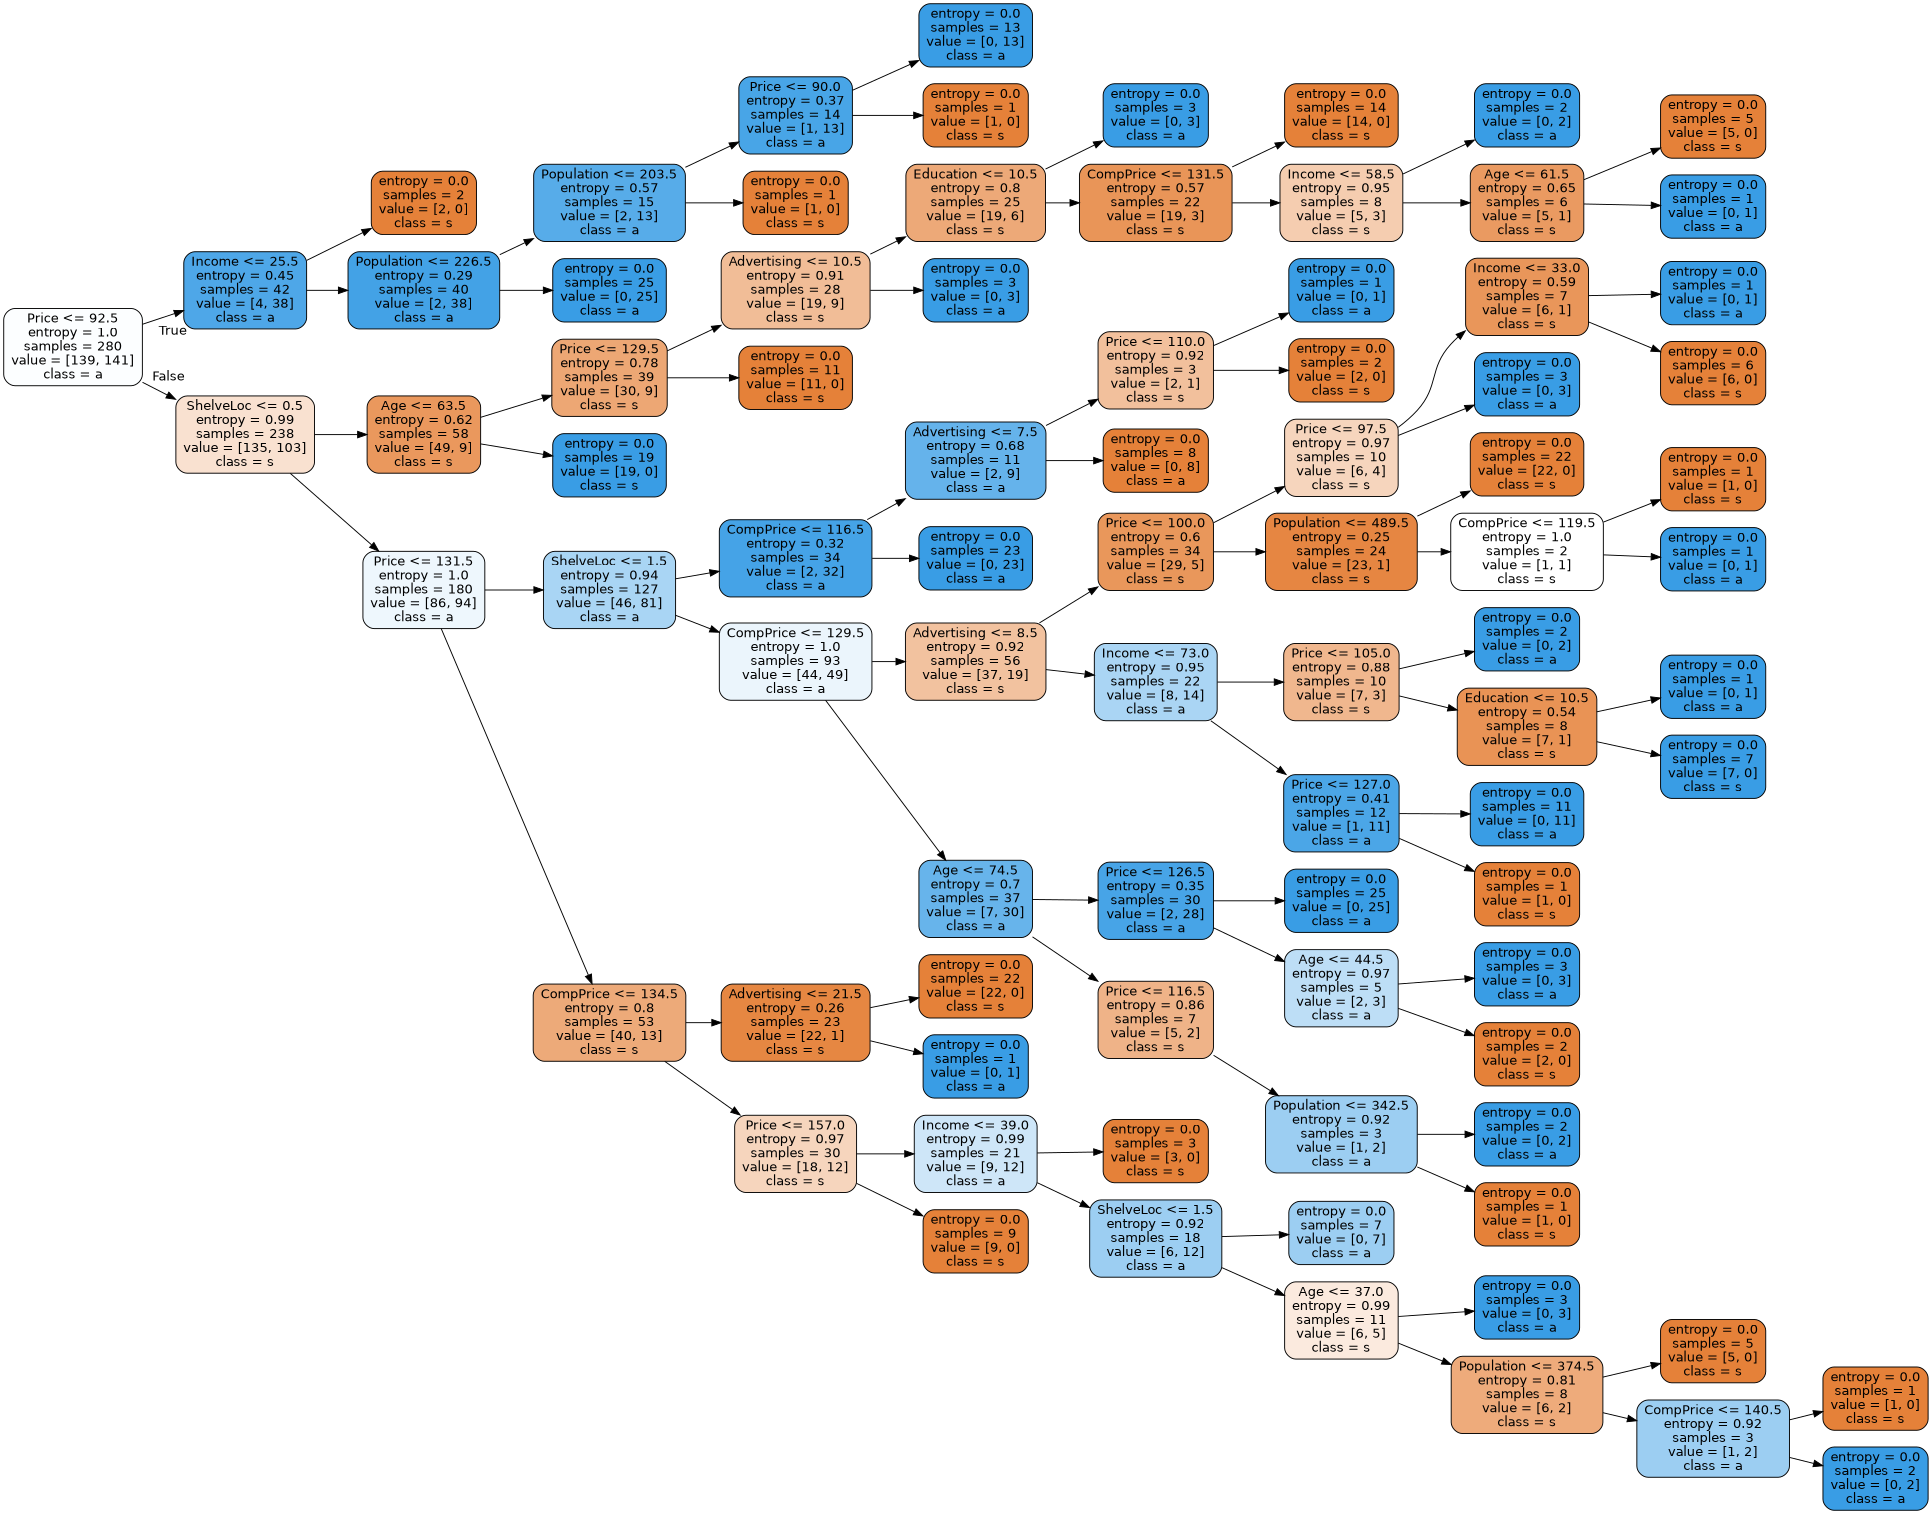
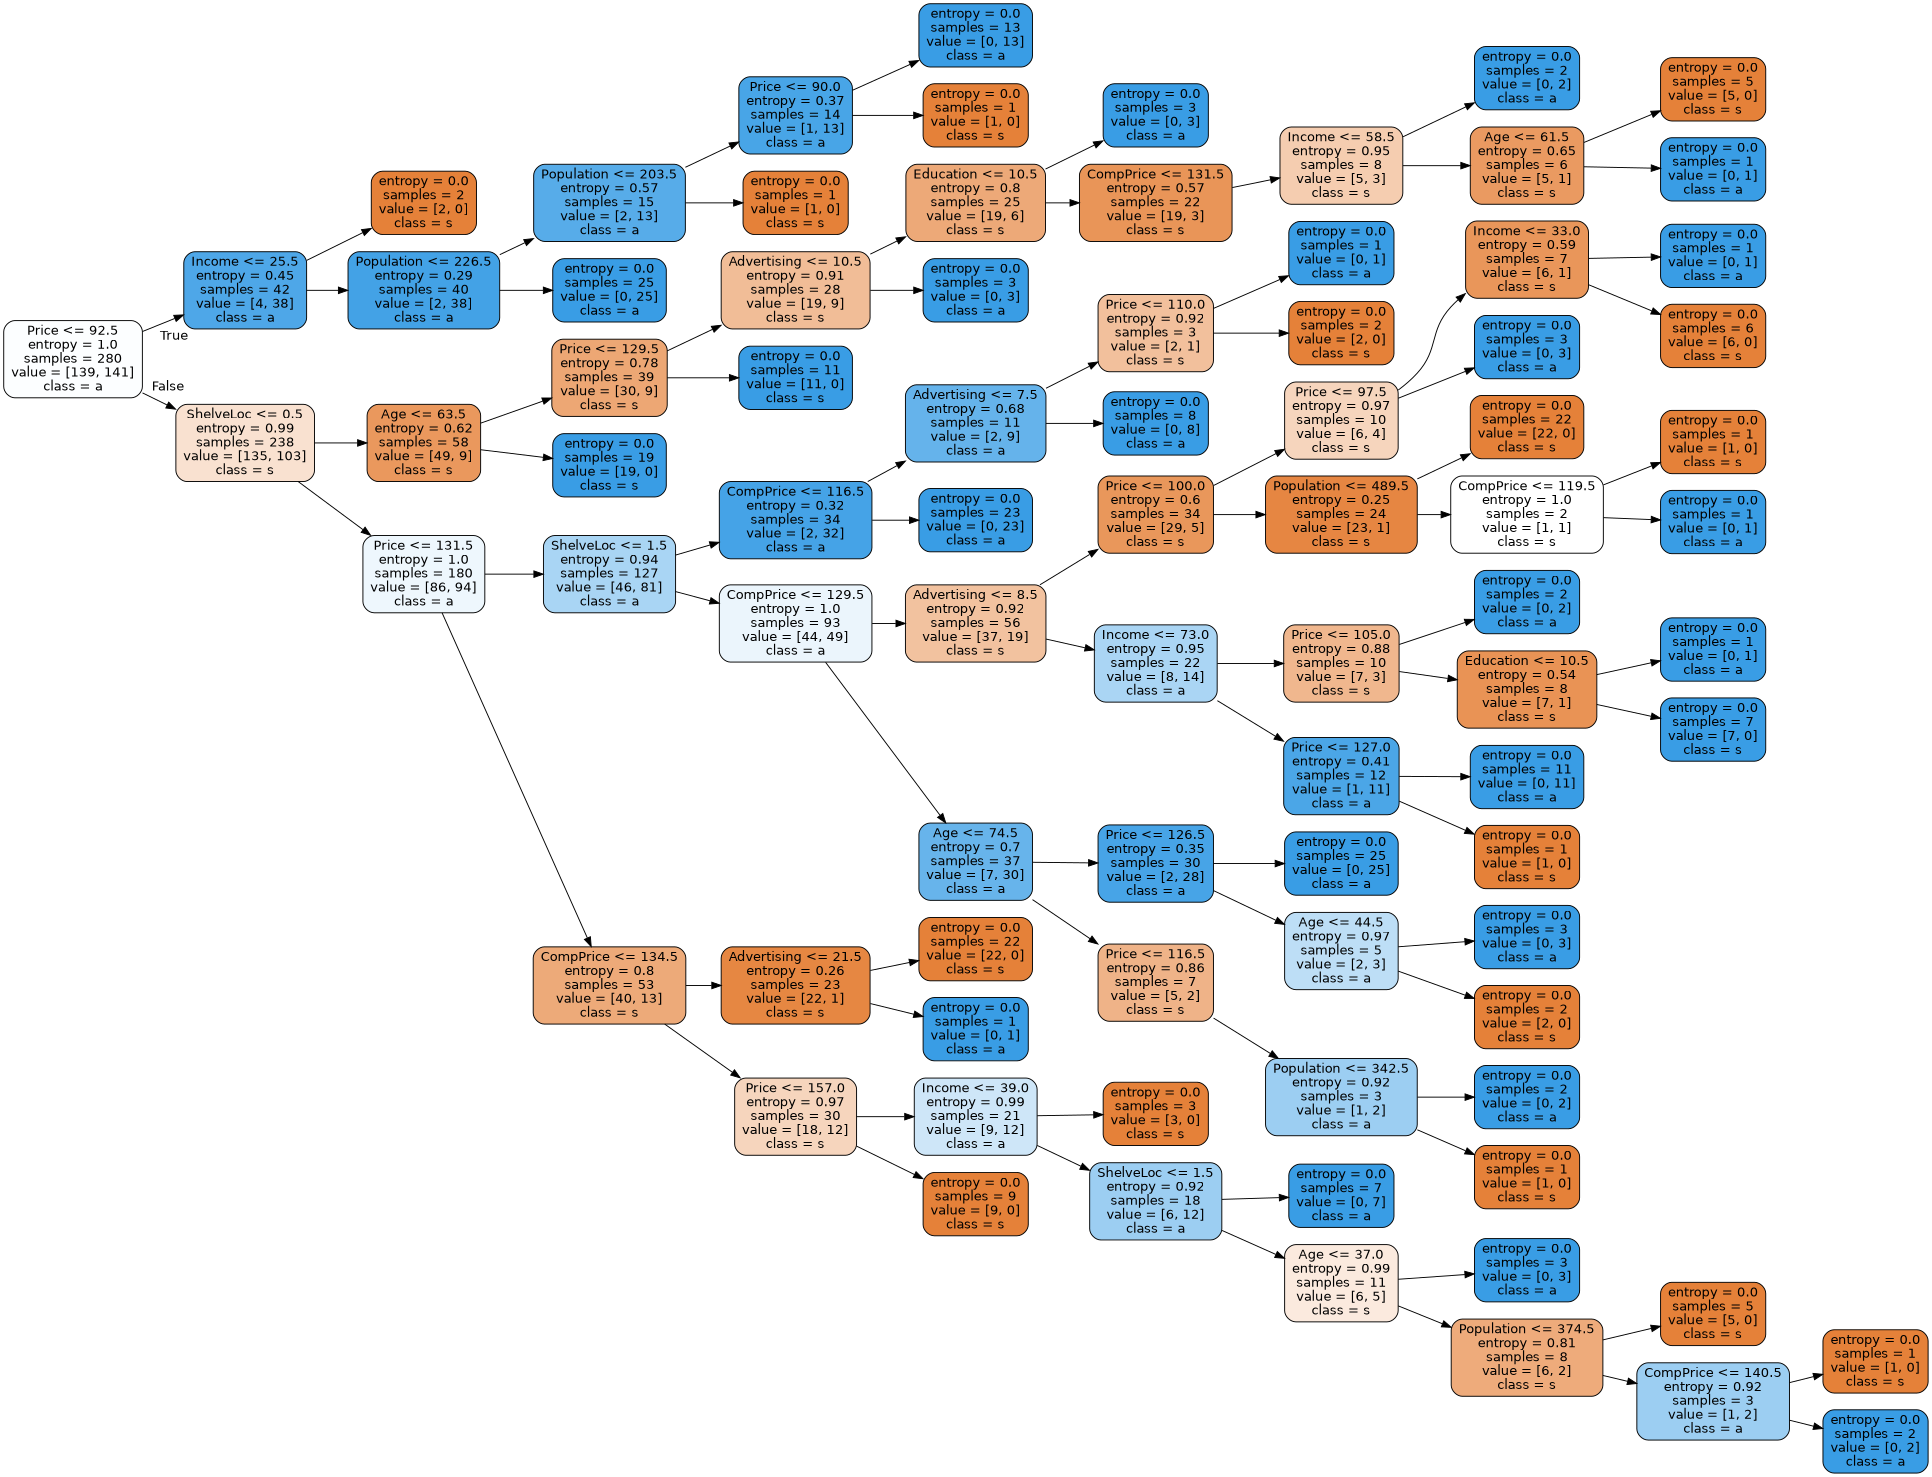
(1341, 115) -> none
(796, 378) -> (796, 378)
(1156, 461) -> (1156, 423)
(1341, 1233) -> (1341, 1196)
